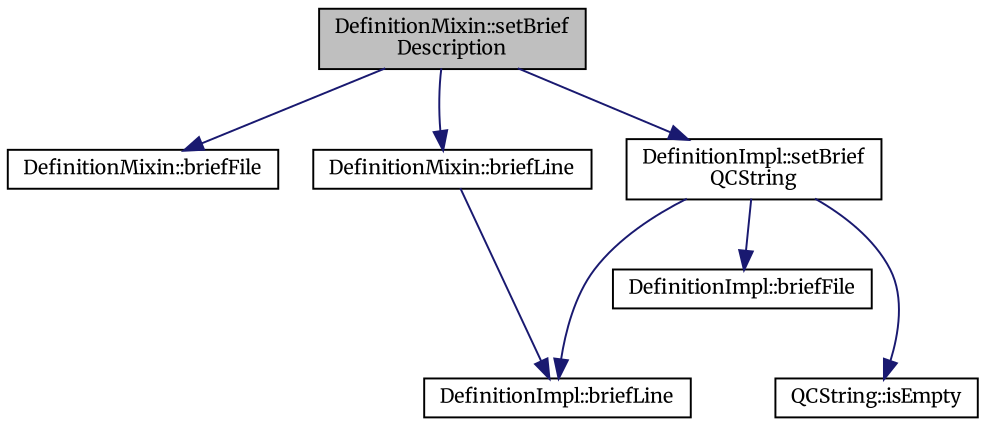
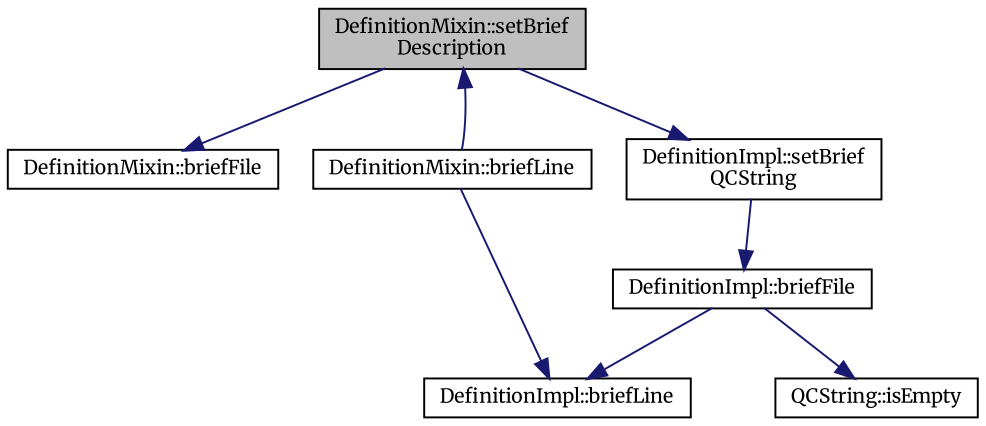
(439, 100) -> (465, 119)
(601, 262) -> (659, 338)
(887, 265) -> (801, 337)
